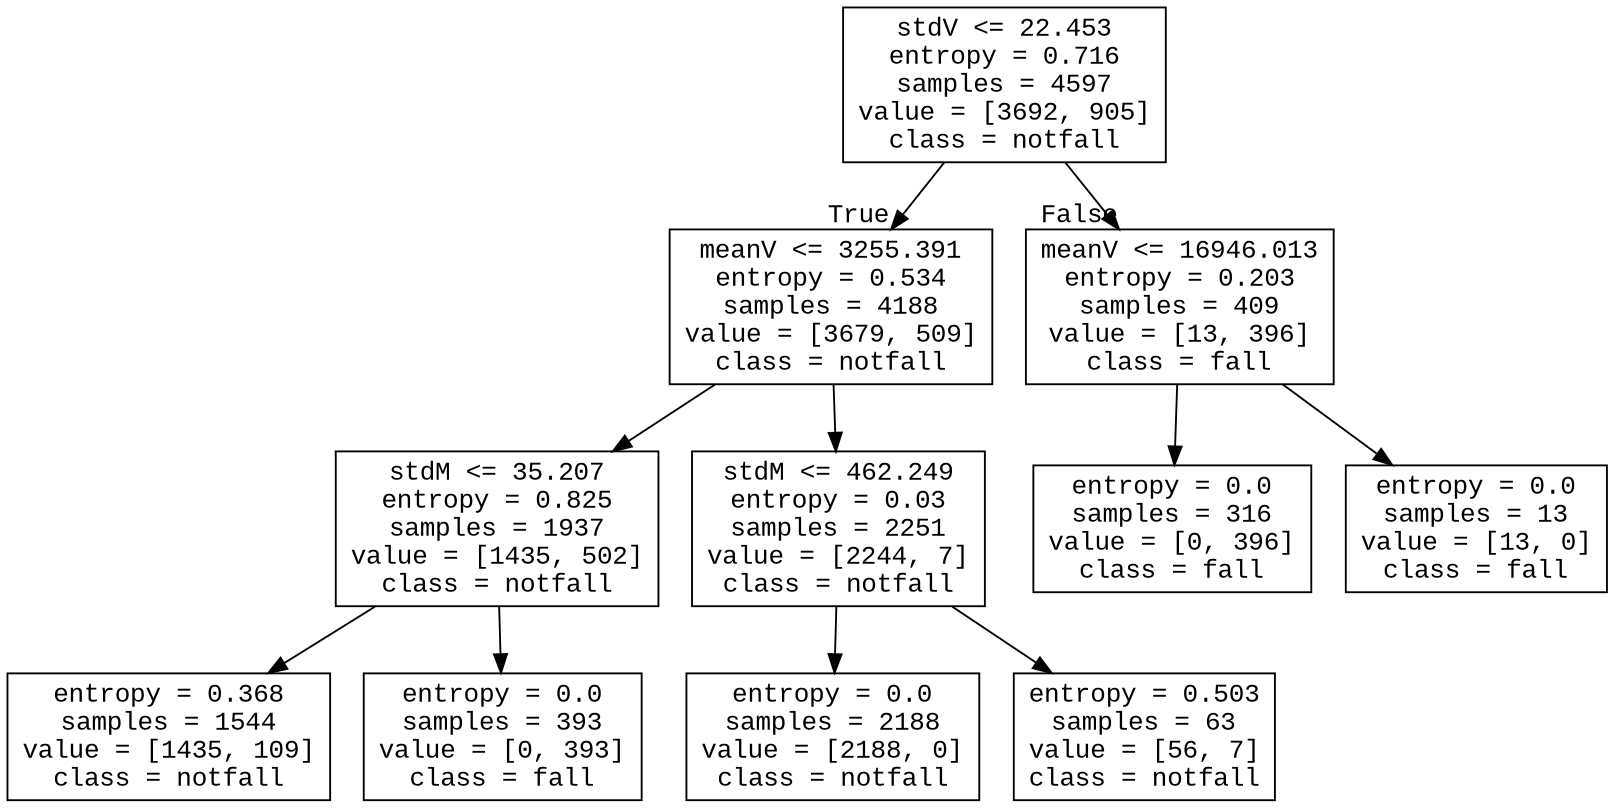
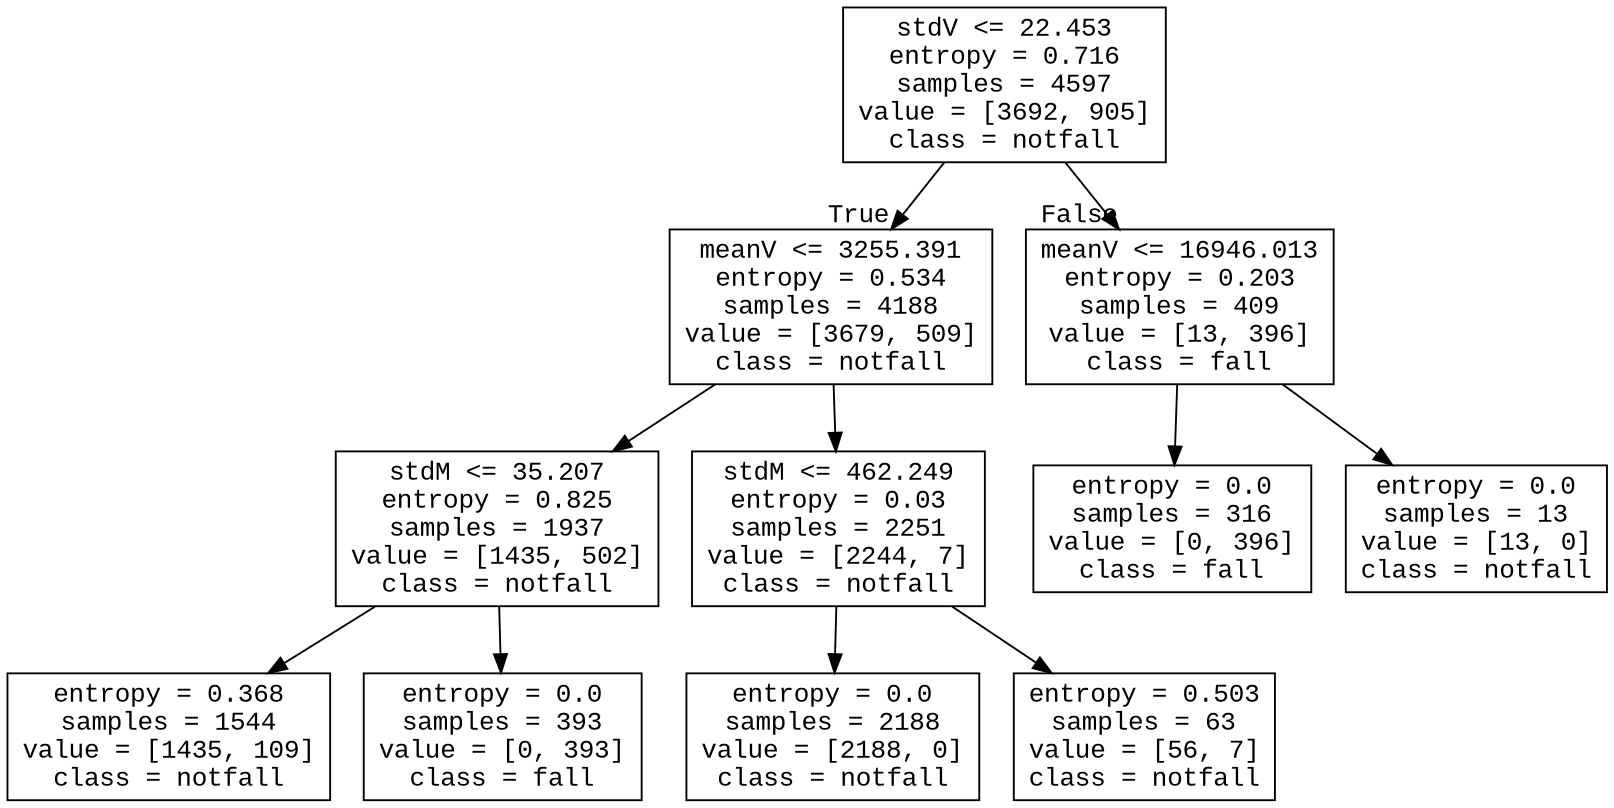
(1476, 529) -> (1476, 529)
